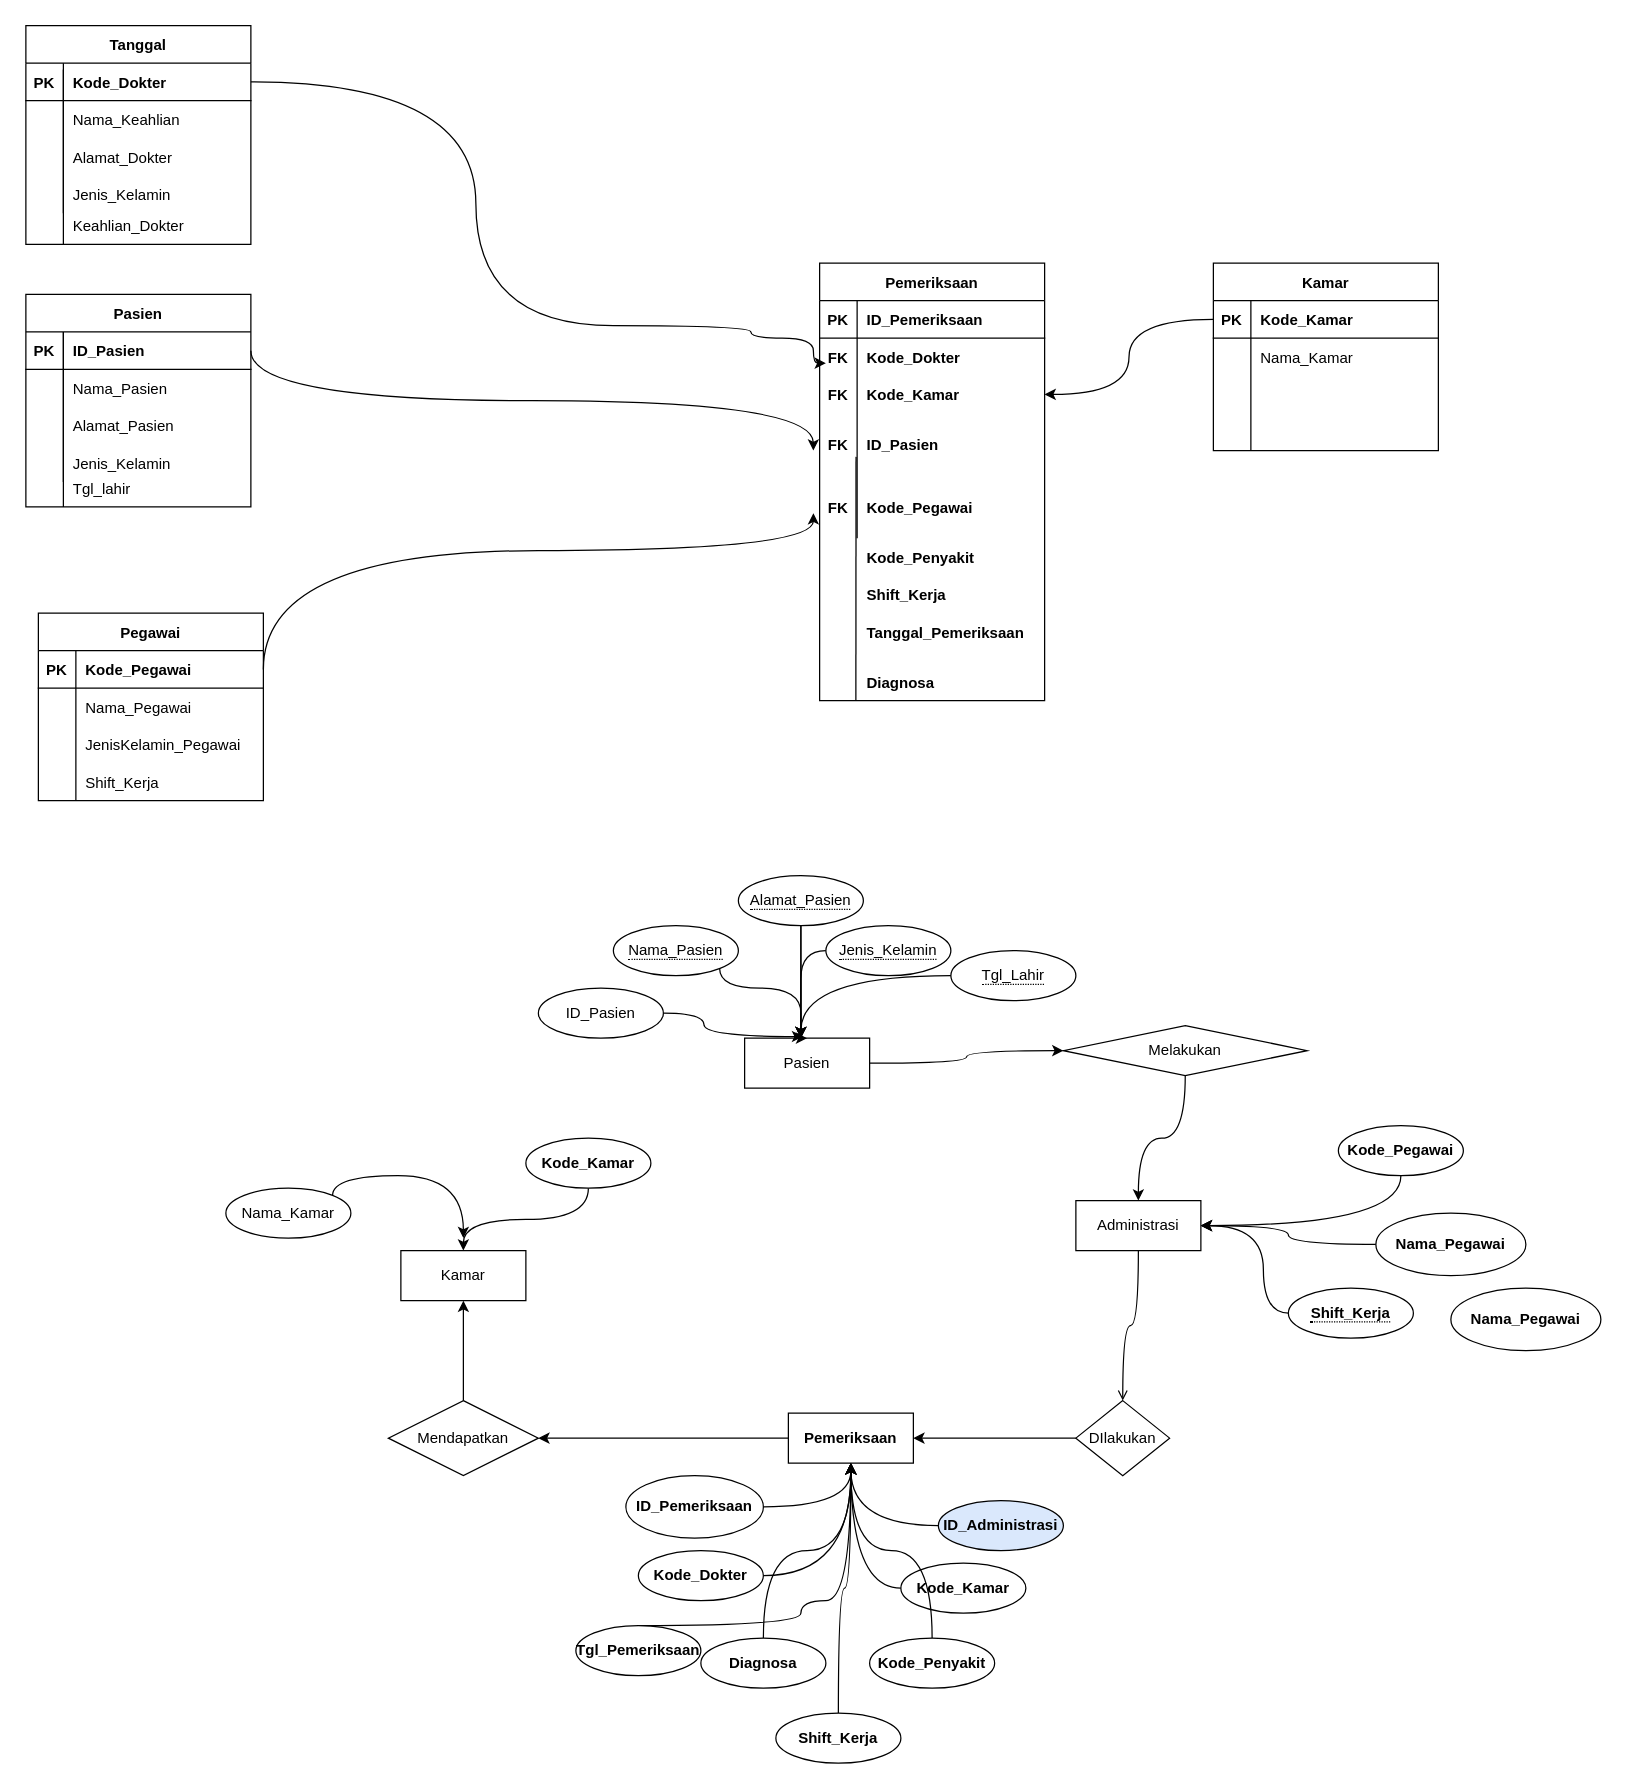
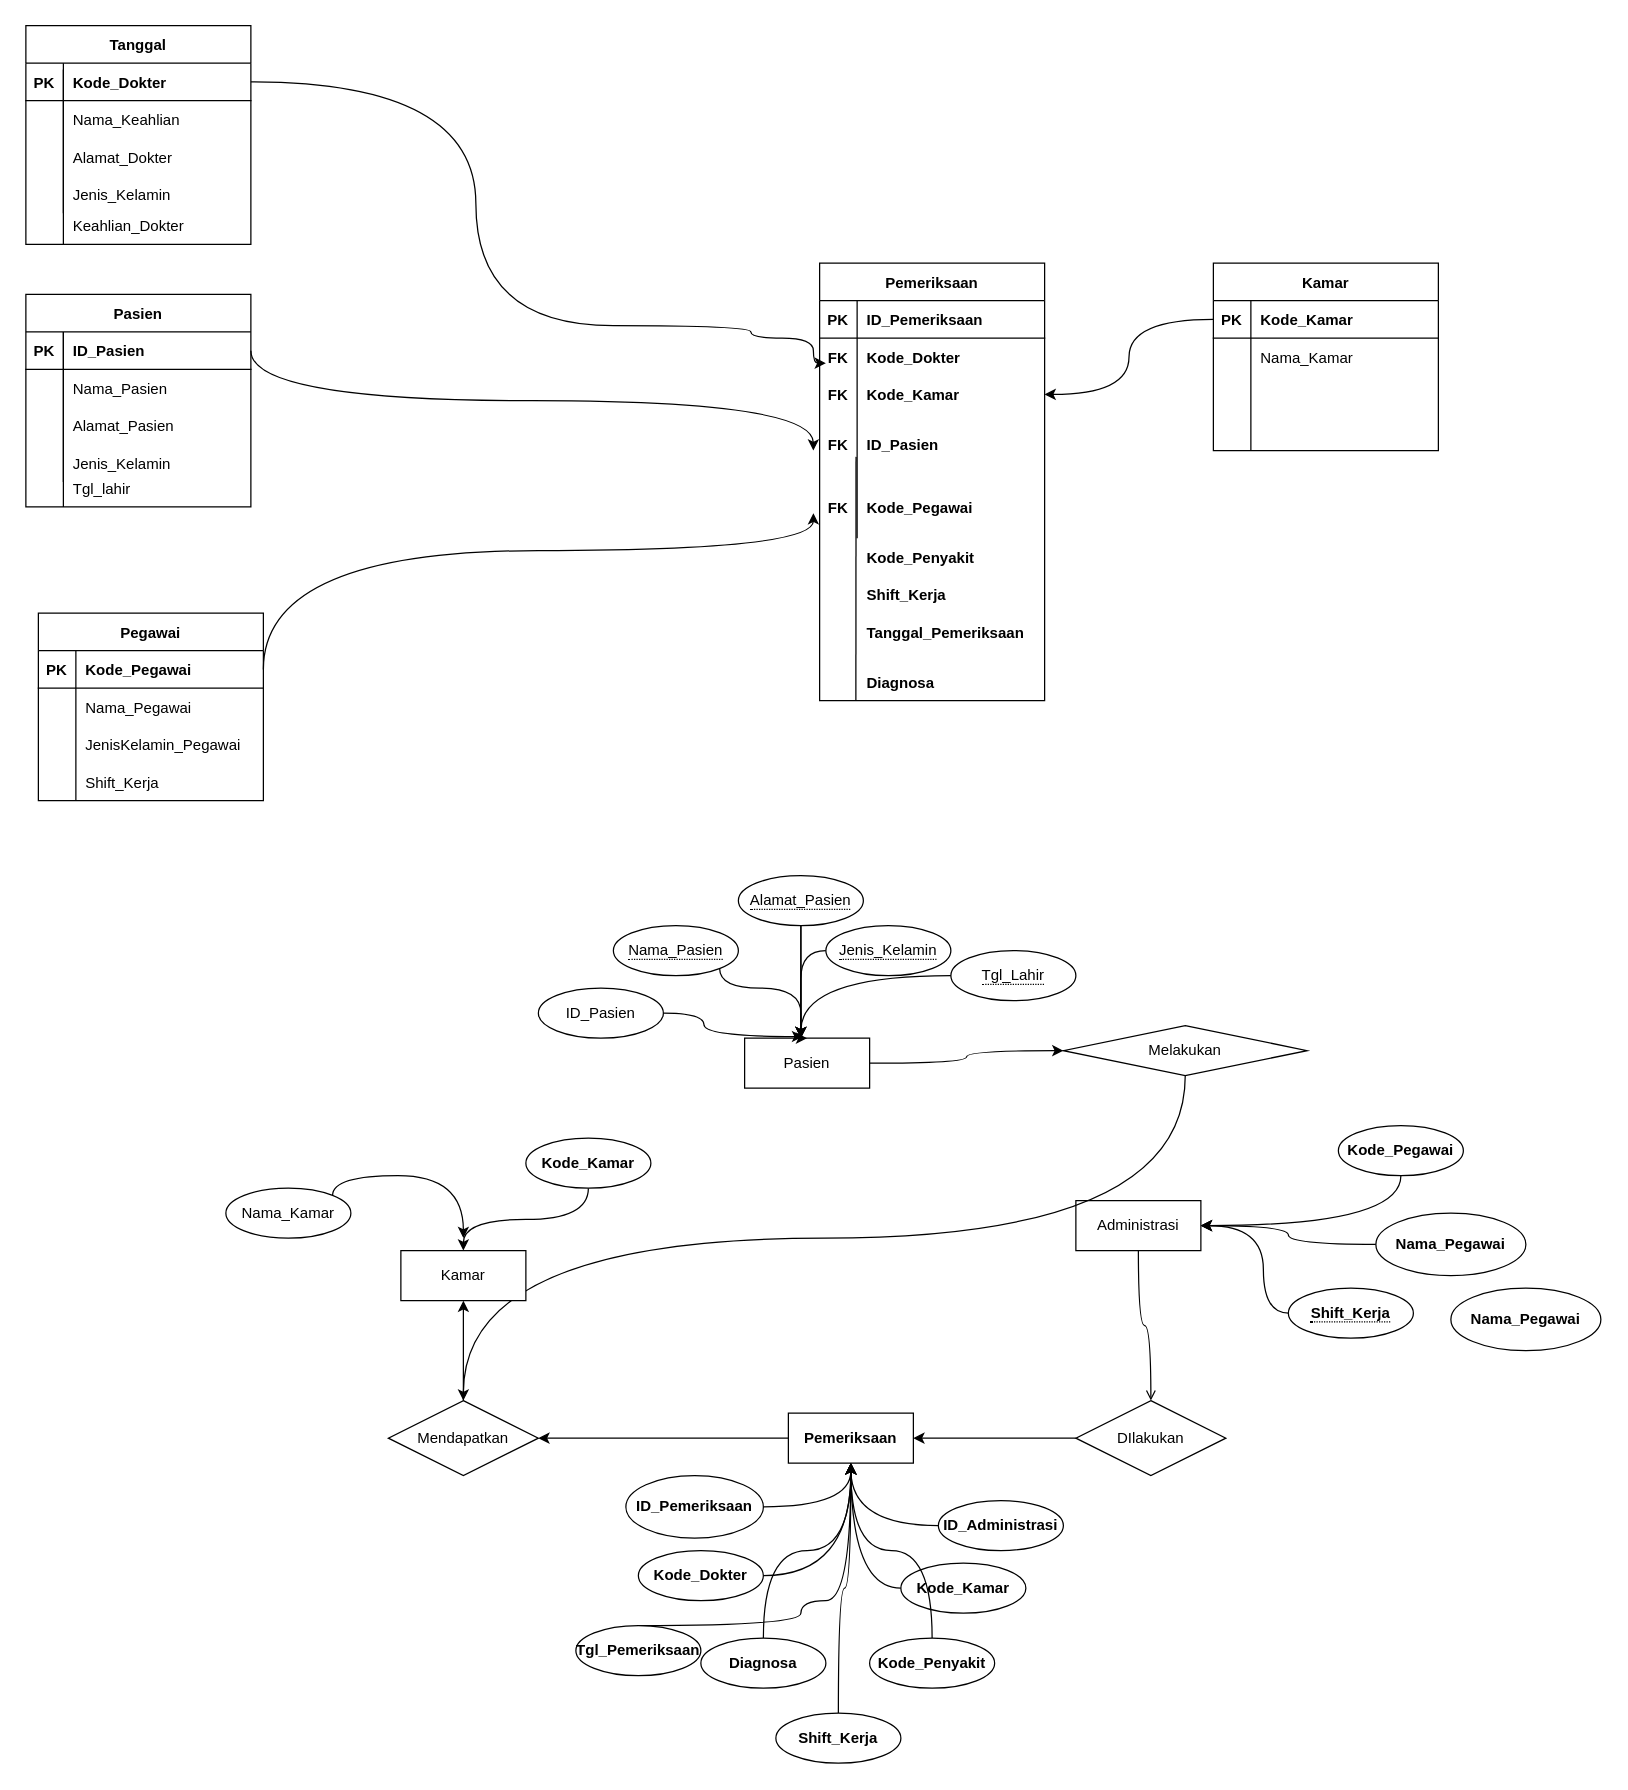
(1158, 1139) -> (882, 1237)
(1123, 1438) -> (1151, 1438)
(1001, 1526) -> (1001, 1526)
